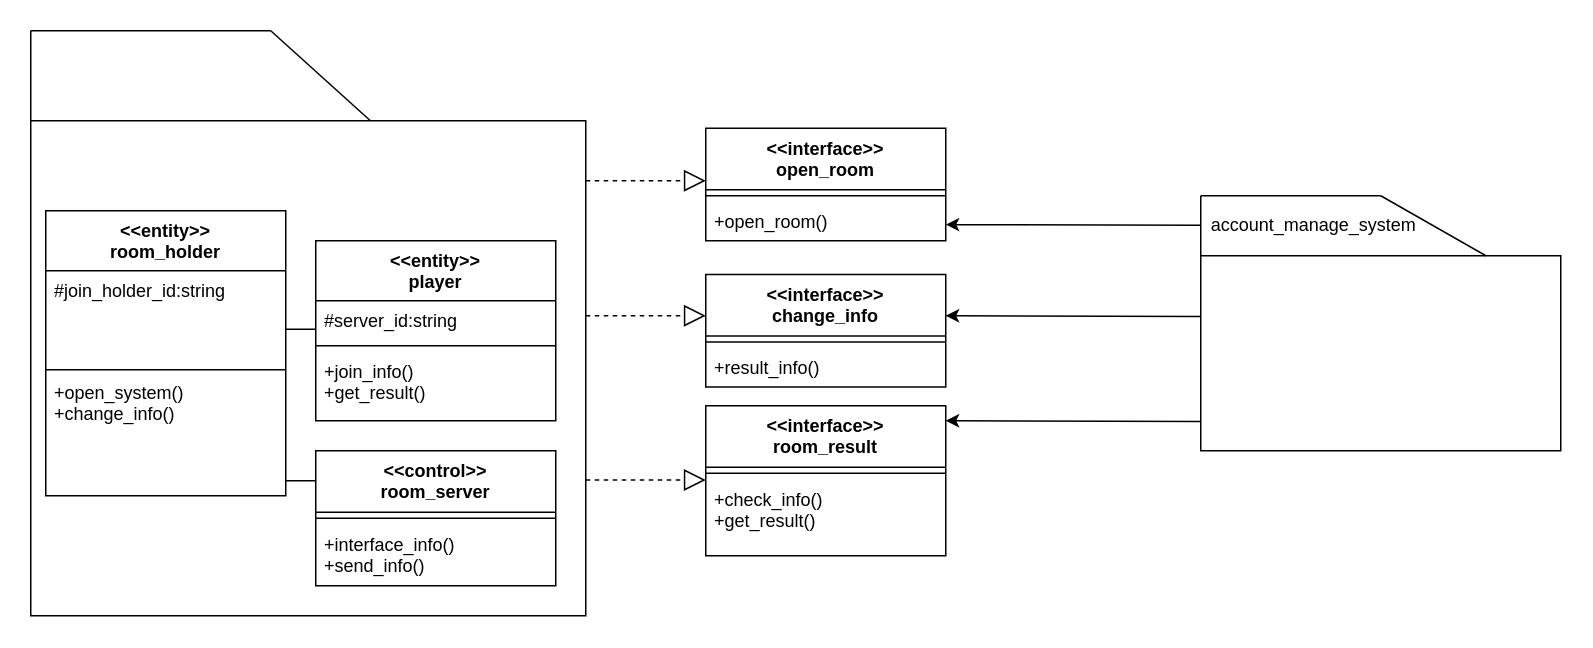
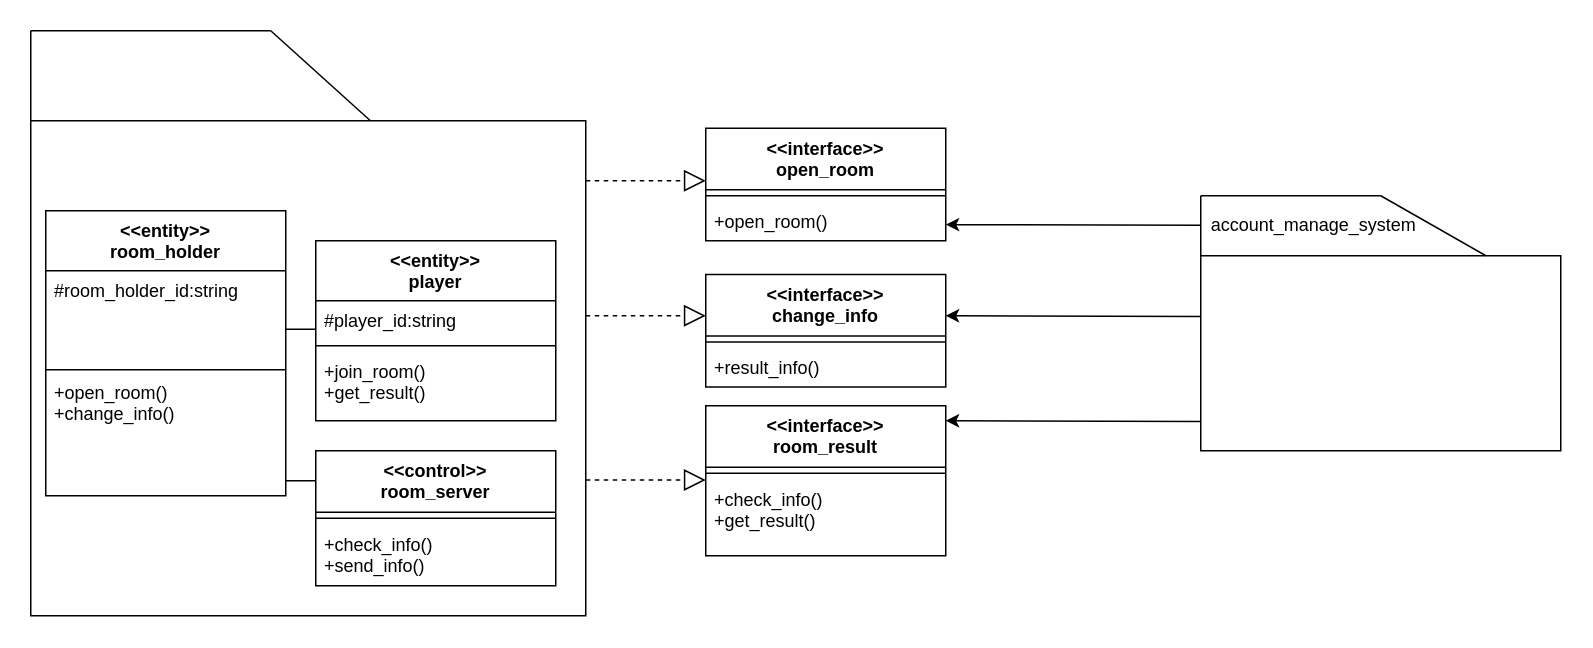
(153, 291) -> (156, 291)
(403, 321) -> (400, 321)
(380, 372) -> (382, 372)
(125, 393) -> (114, 393)
(405, 545) -> (387, 545)
